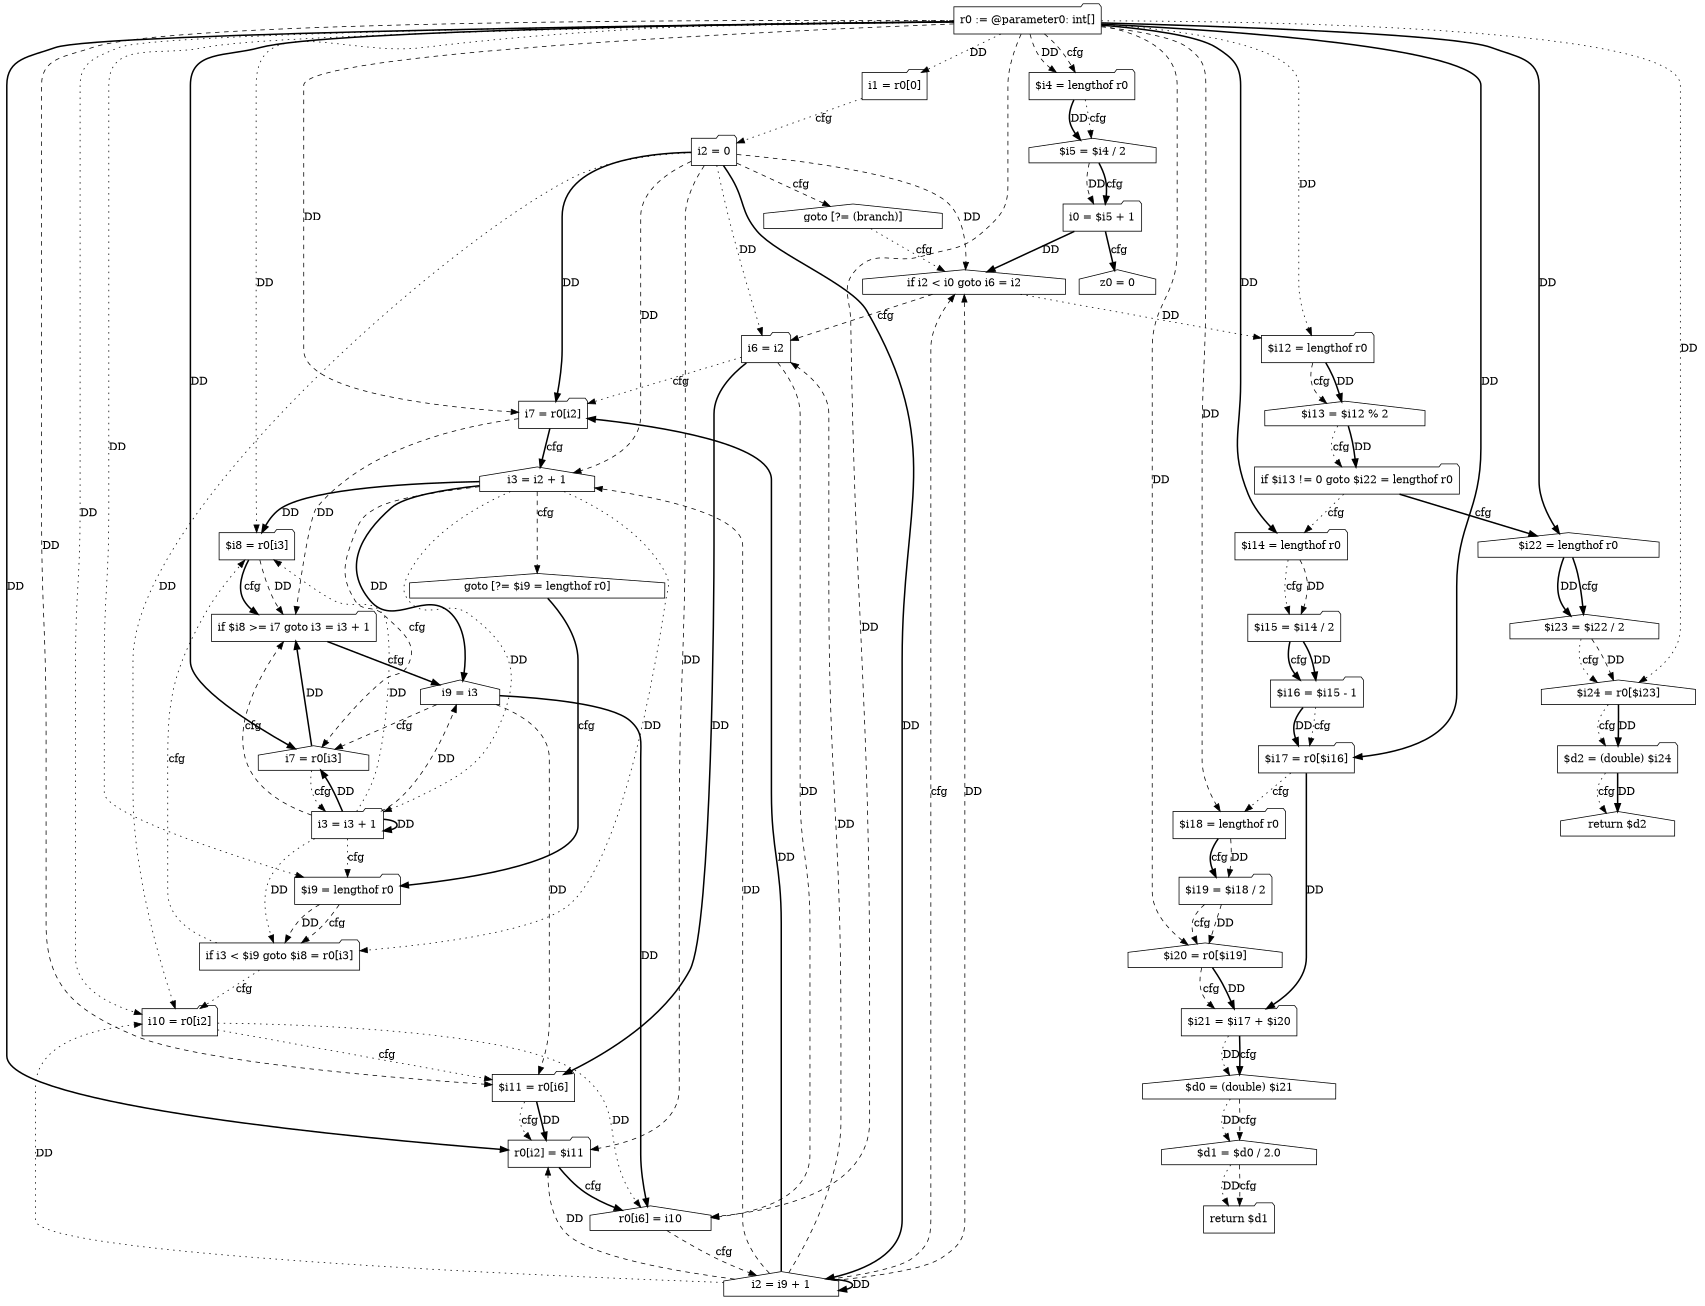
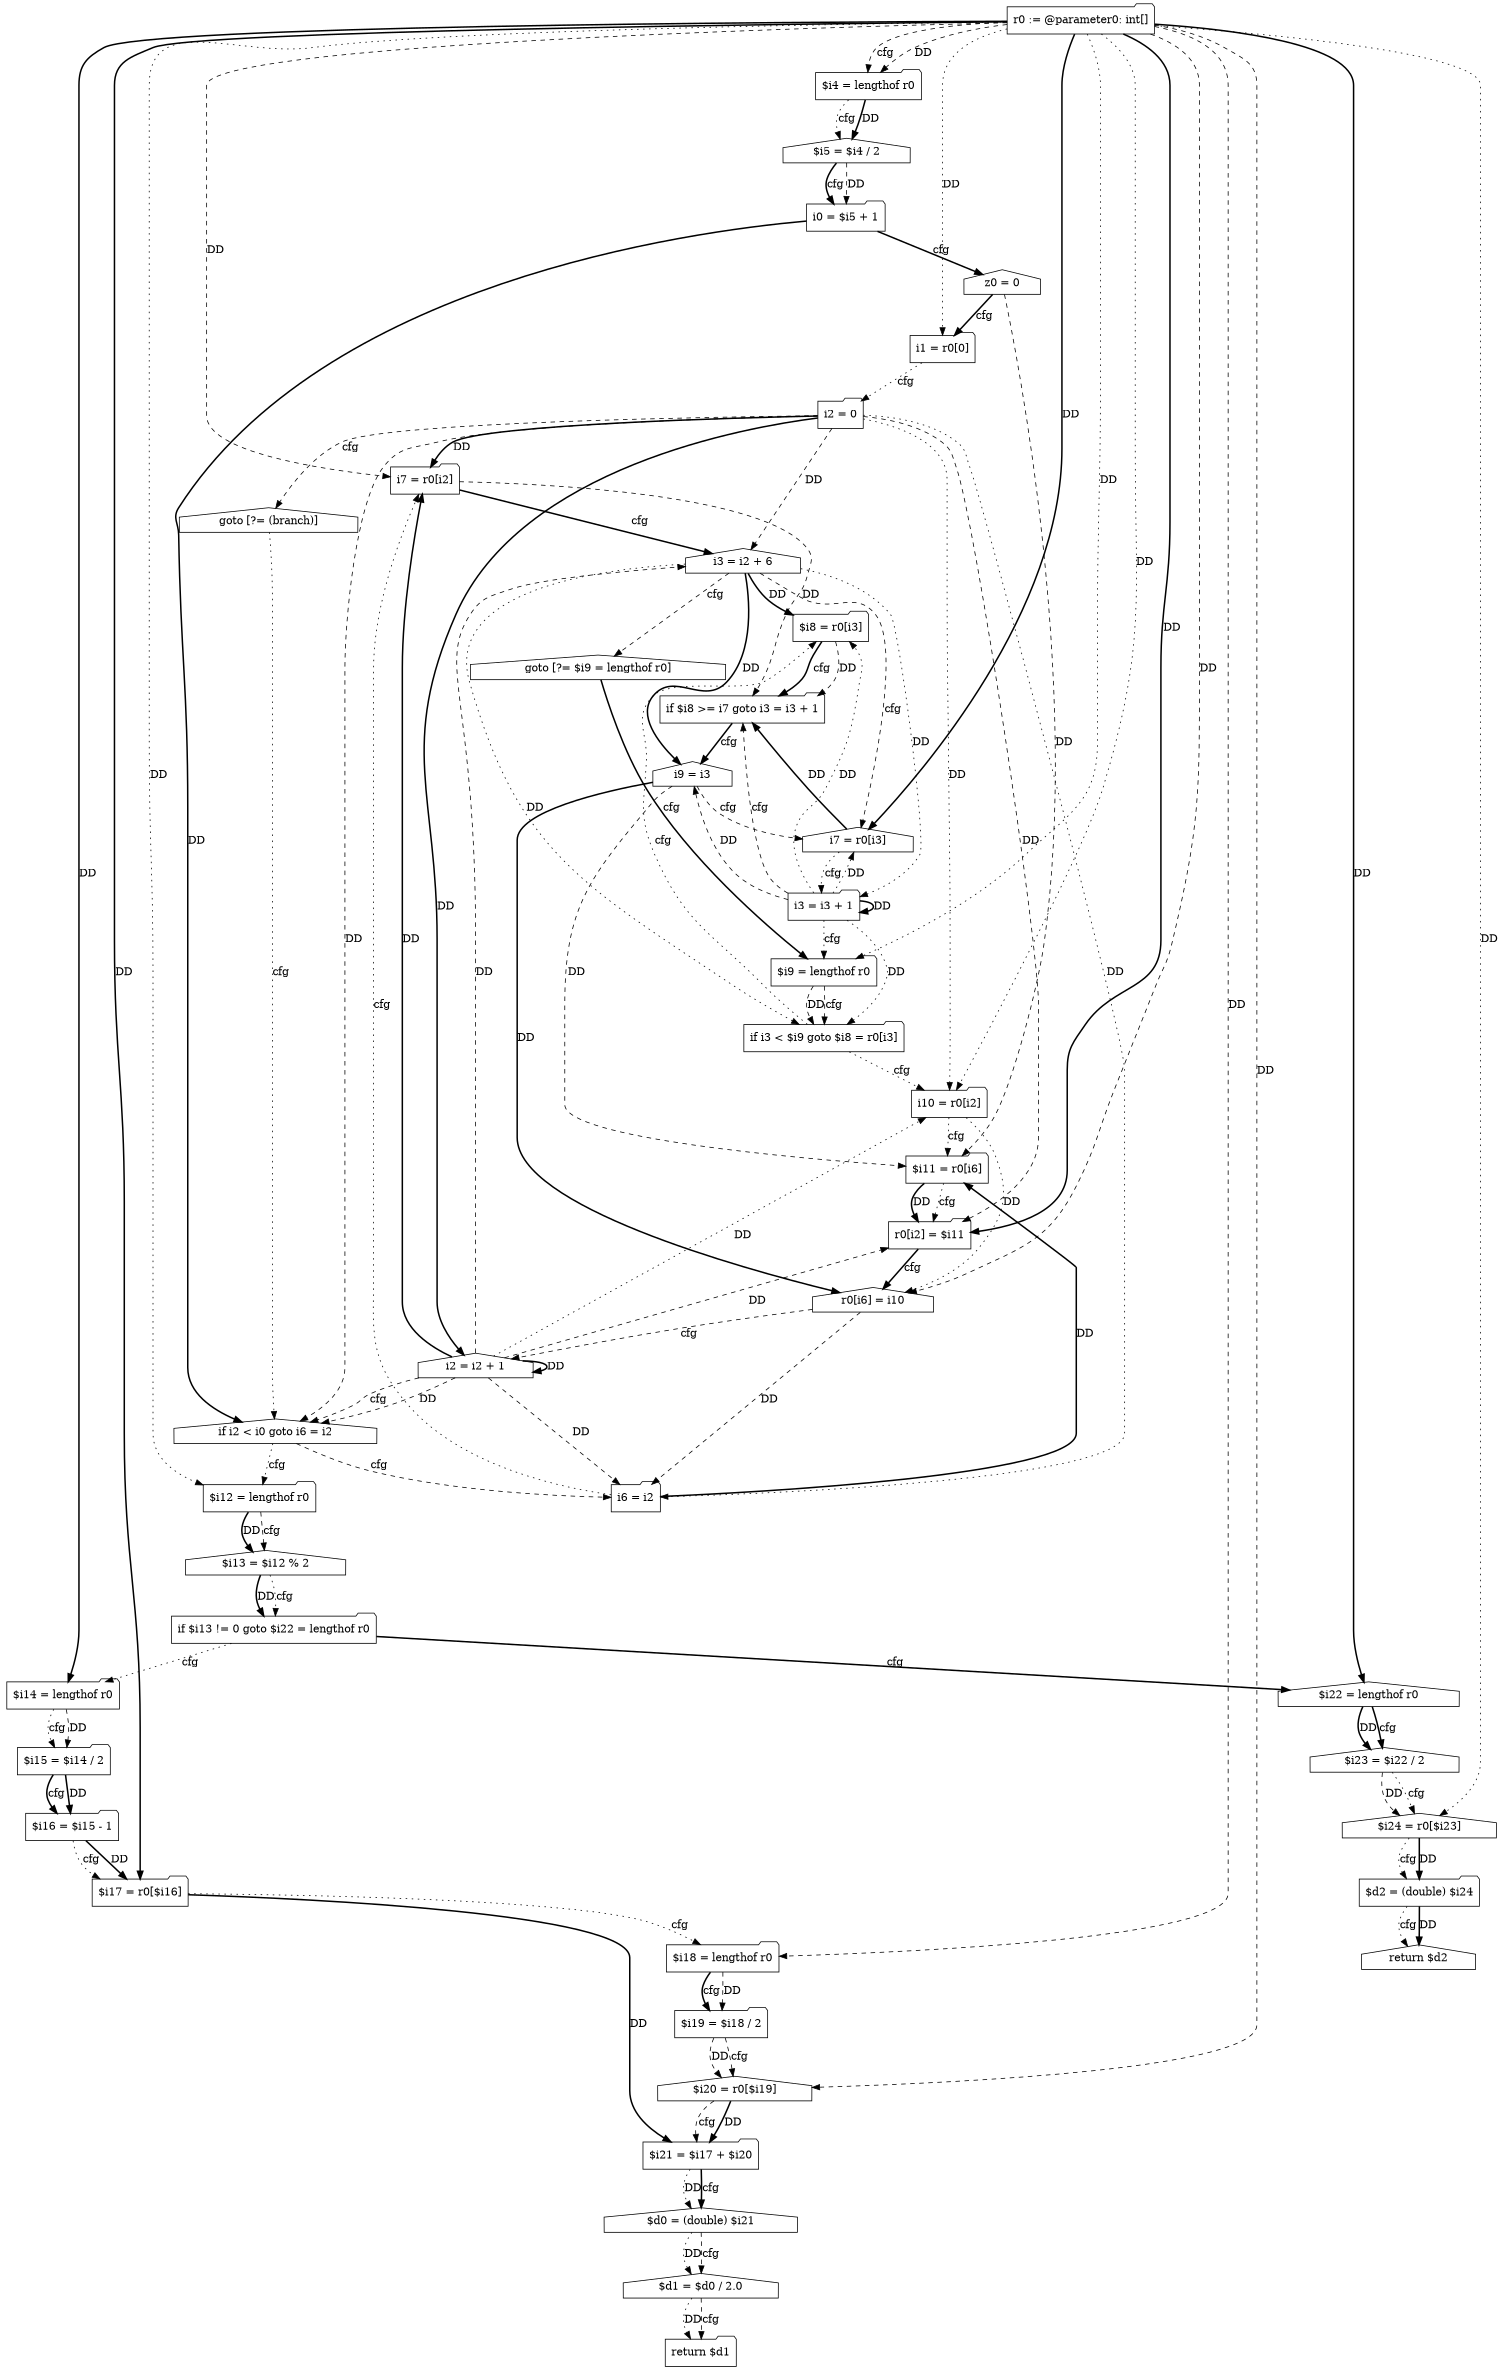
(372, 47) -> none
(42, 293) -> (1055, 729)
none -> (976, 312)
(1171, 316) -> (277, 1465)
(537, 481) -> (743, 562)
(335, 794) -> (843, 877)
(801, 816) -> (759, 1396)
(781, 1285) -> (476, 1367)
